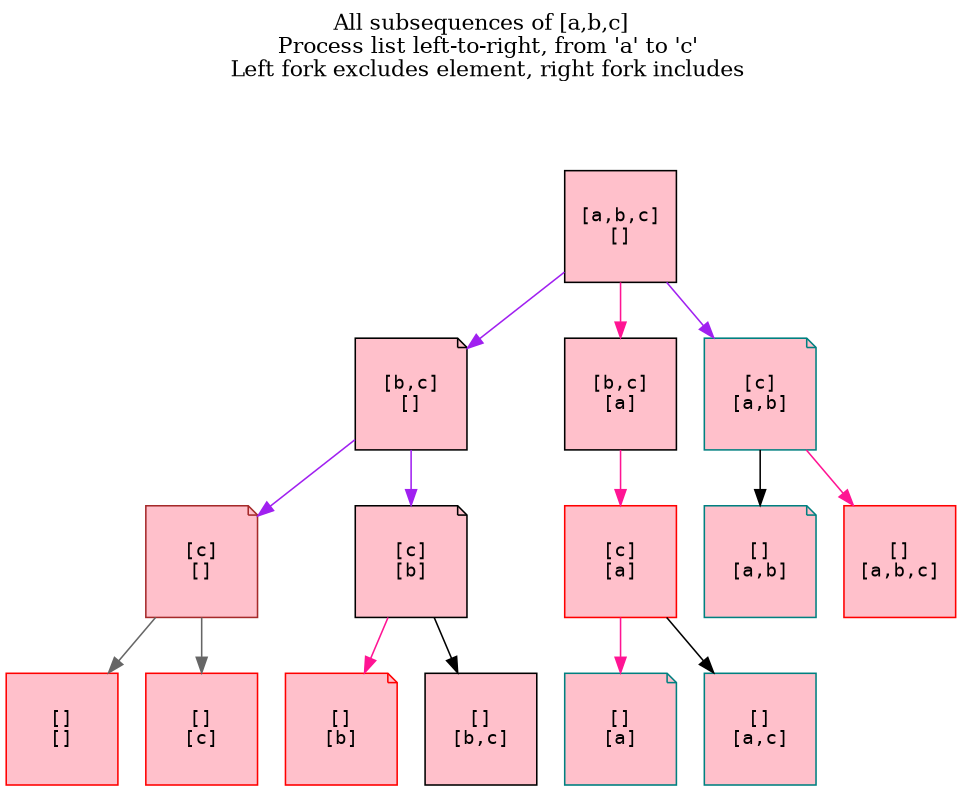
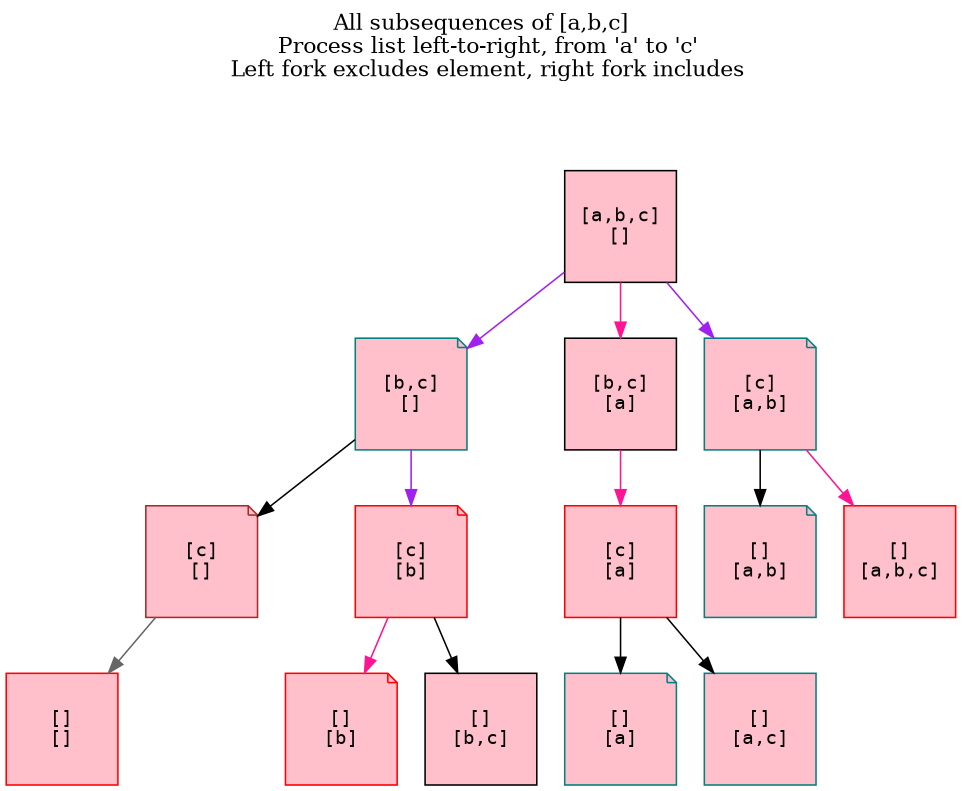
(411, 394) -> (411, 394)
(313, 473) -> (313, 473)
(411, 562) -> (411, 562)
(621, 637) -> (621, 637)
(202, 729) -> none
